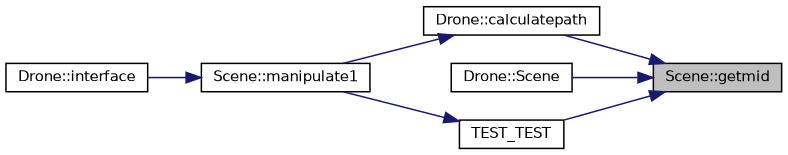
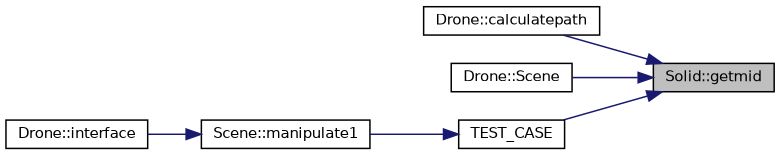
(391, 51) -> none
(717, 78) -> (714, 78)
(512, 134) -> (512, 134)
